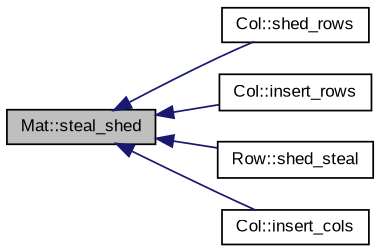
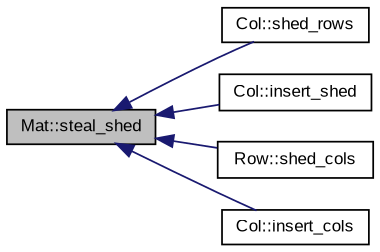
(295, 92) -> (295, 92)
(295, 160) -> (295, 160)
